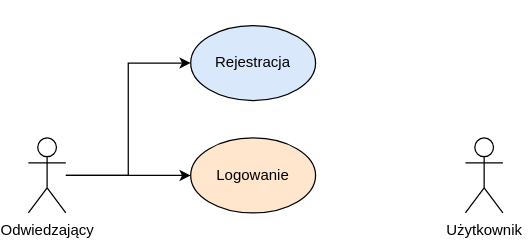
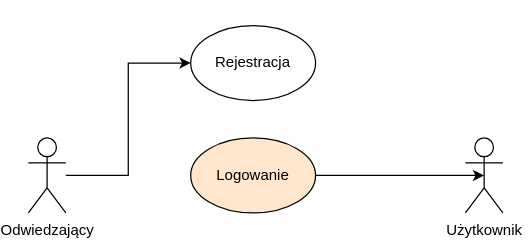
(253, 63) -> (253, 63)
(156, 176) -> none
none -> (396, 176)
